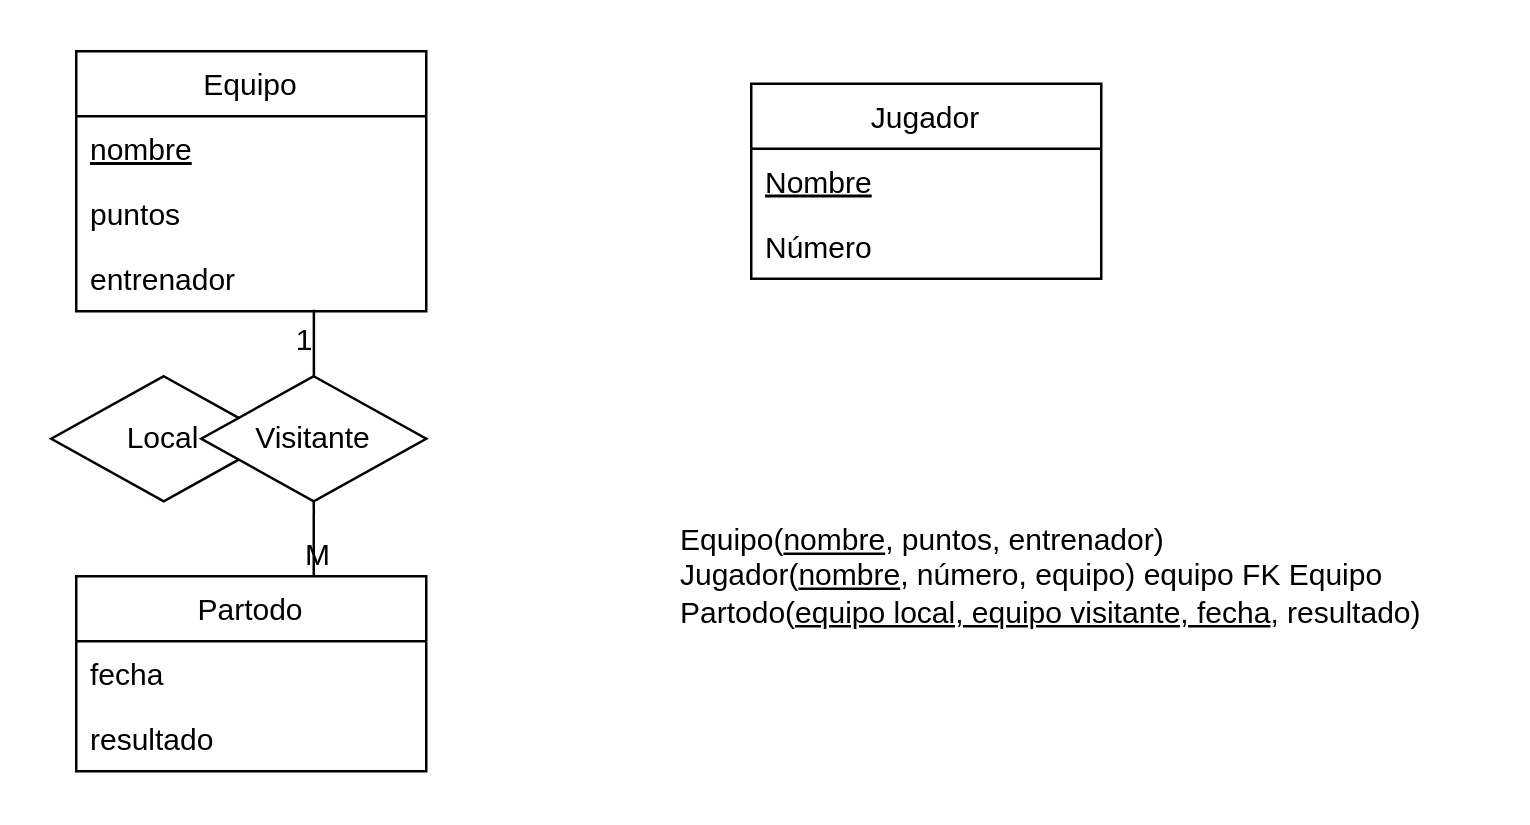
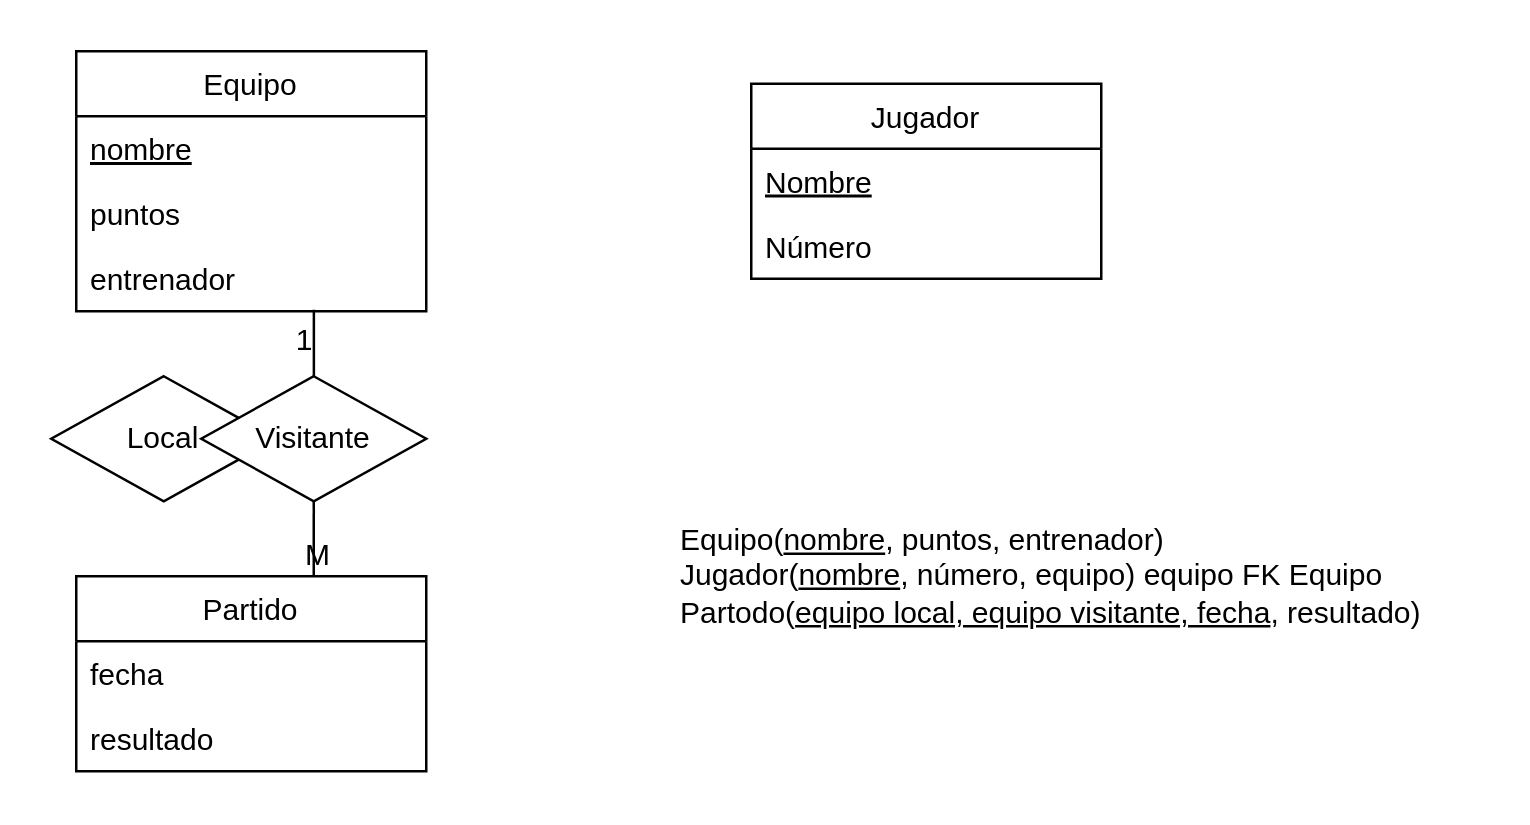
(250, 610) -> (250, 610)
